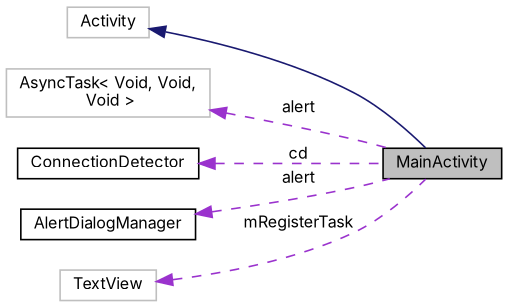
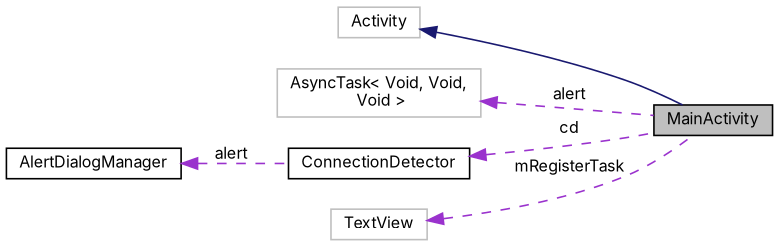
(301, 198) -> (243, 163)
